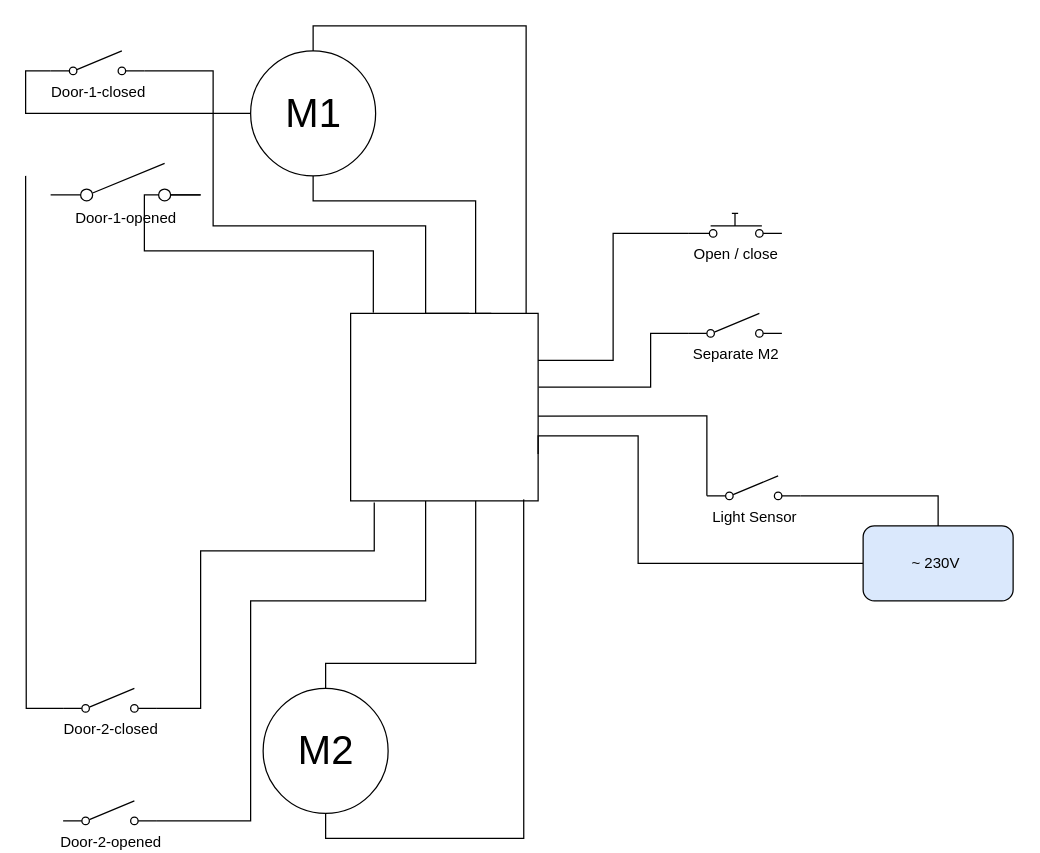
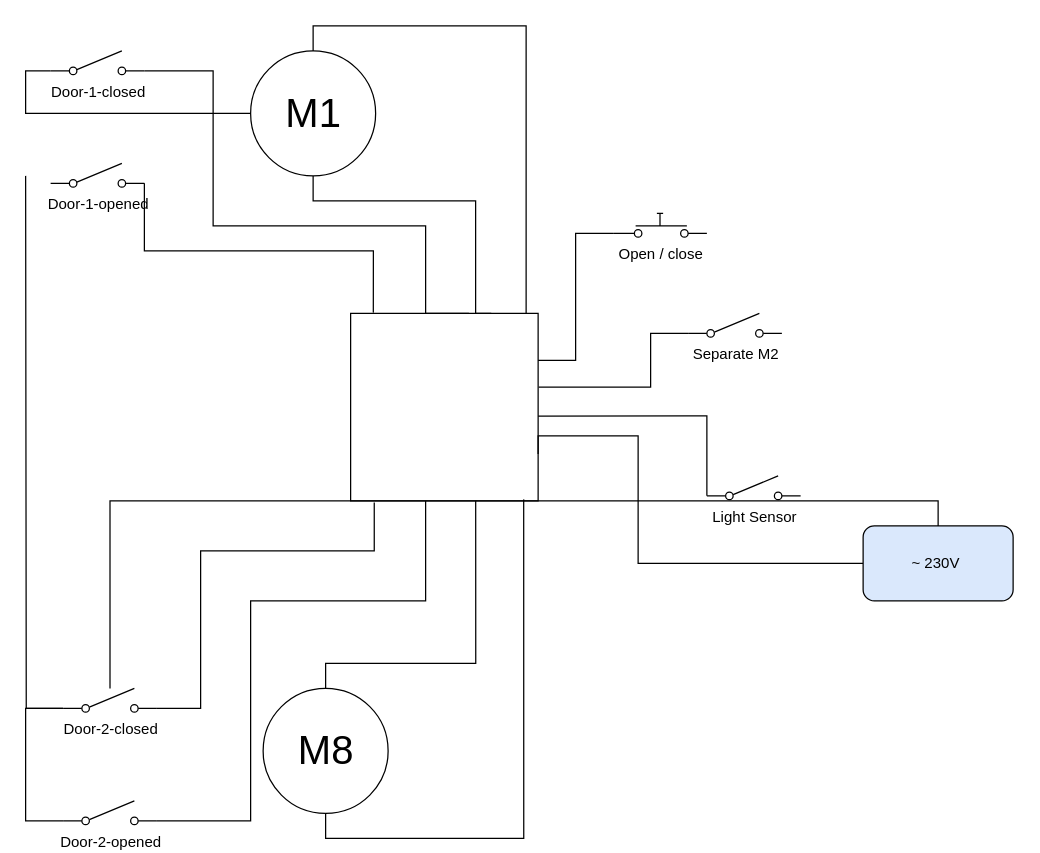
(126, 182) -> (98, 175)
(735, 225) -> (660, 225)
(873, 496) -> (137, 501)
(326, 751) -> (326, 751)
none -> (26, 783)
